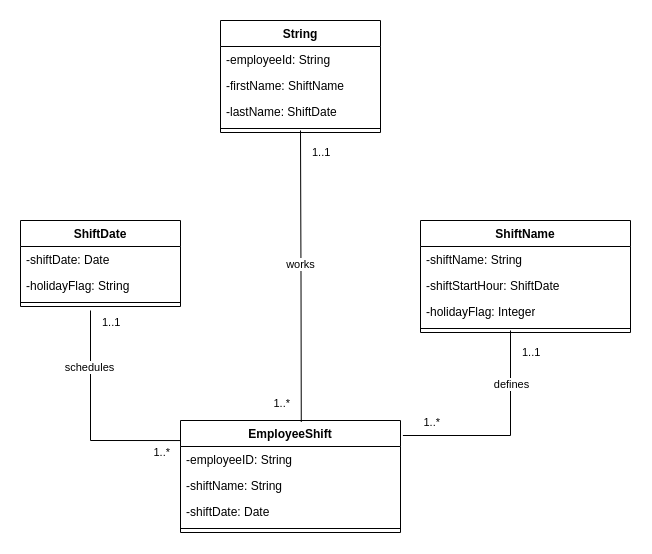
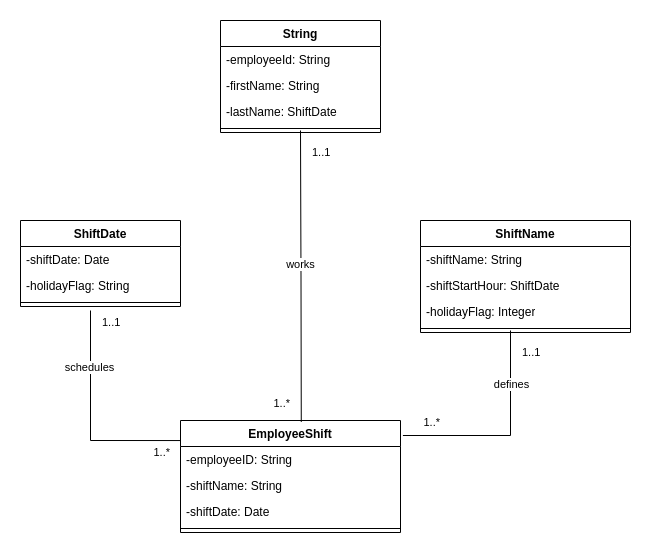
(291, 87) -> (281, 87)
